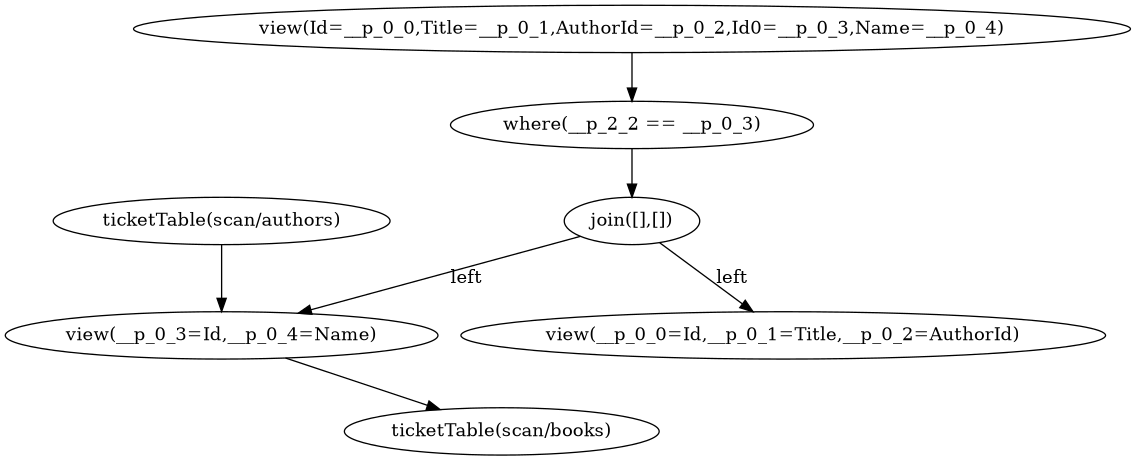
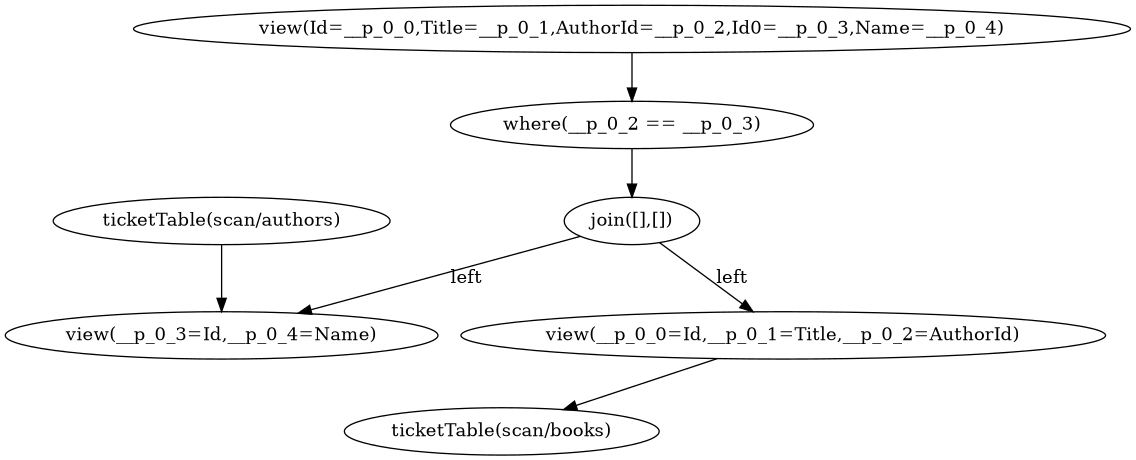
(632, 125) -> (632, 125)
(356, 382) -> (647, 382)
